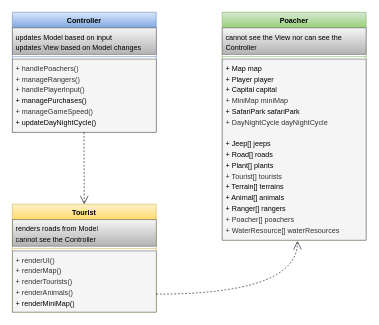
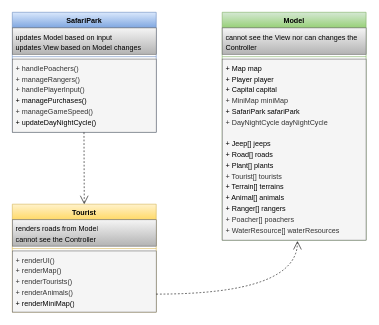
(84, 21) -> (84, 21)
(294, 21) -> (294, 21)
(295, 41) -> (295, 41)
